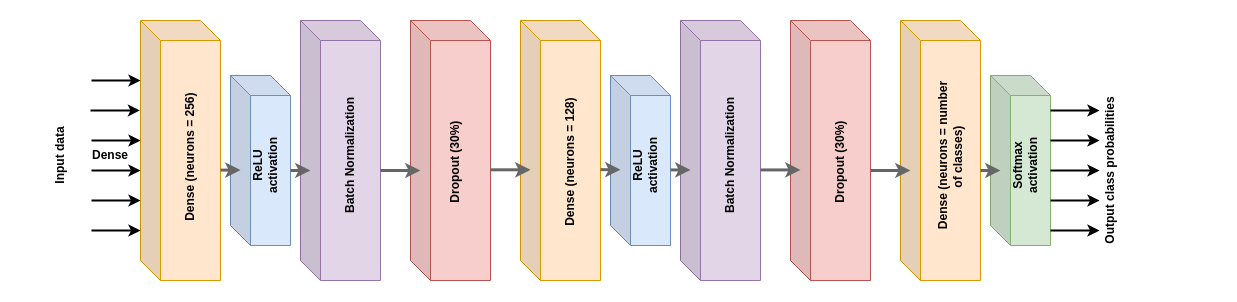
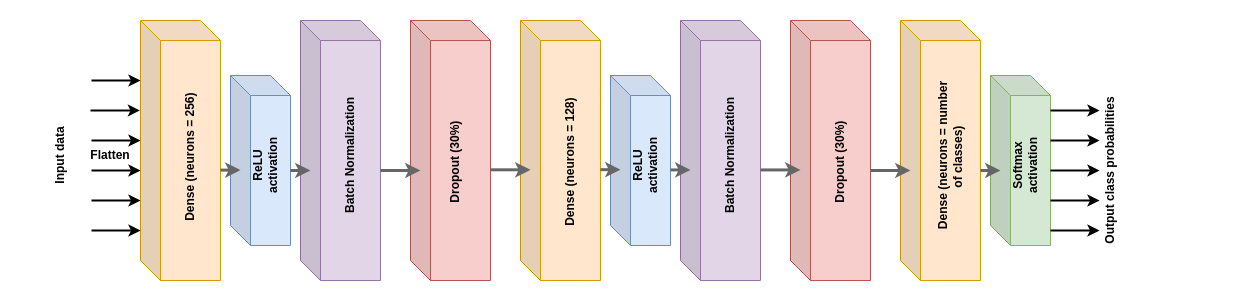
(111, 156) -> (111, 156)
